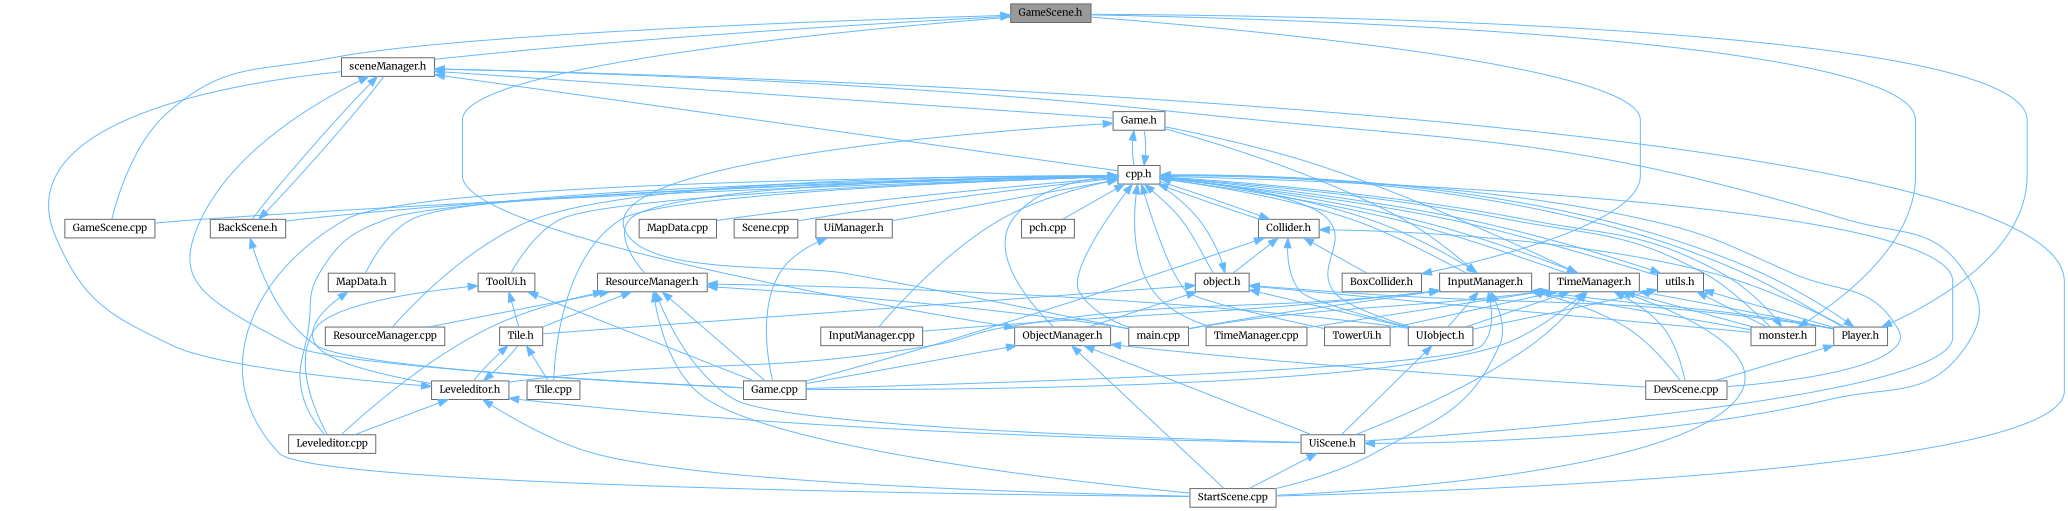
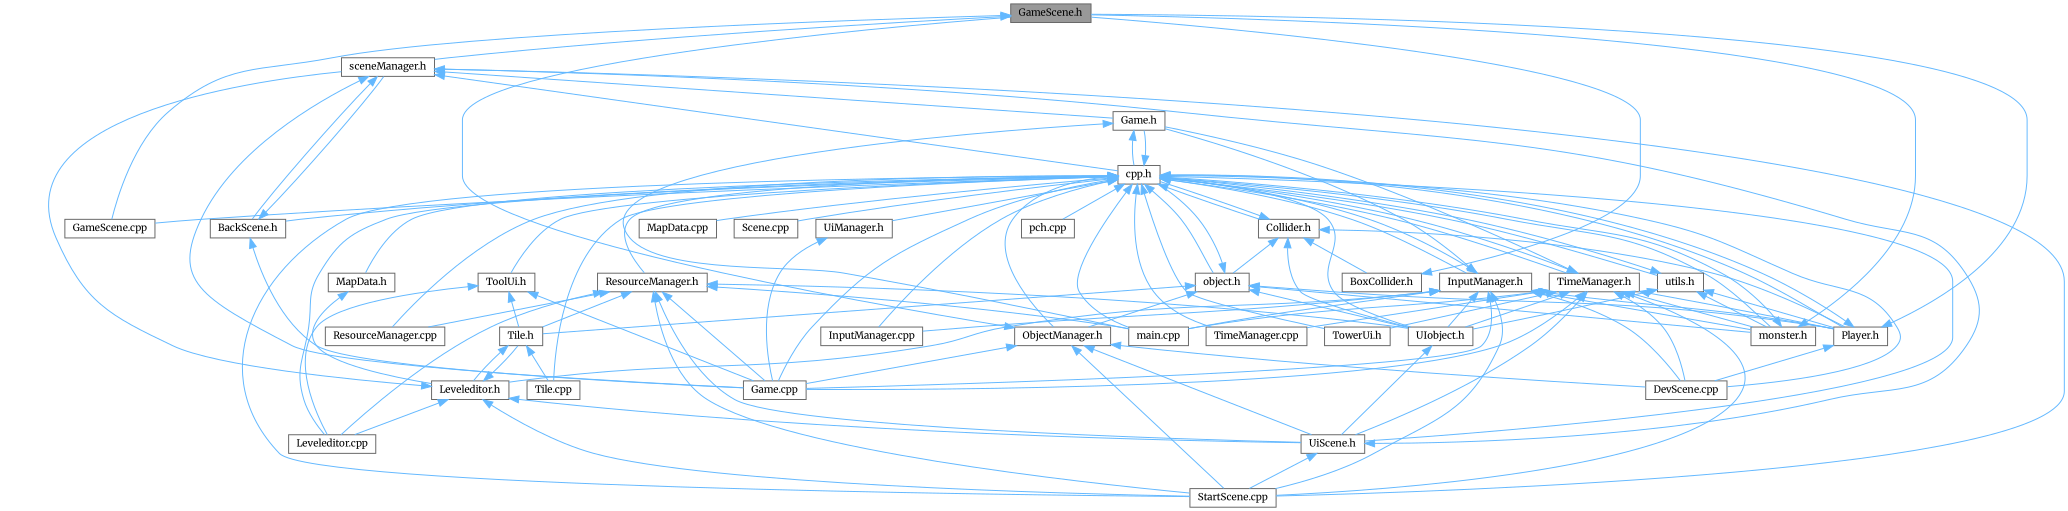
(1054, 307) -> (918, 243)
